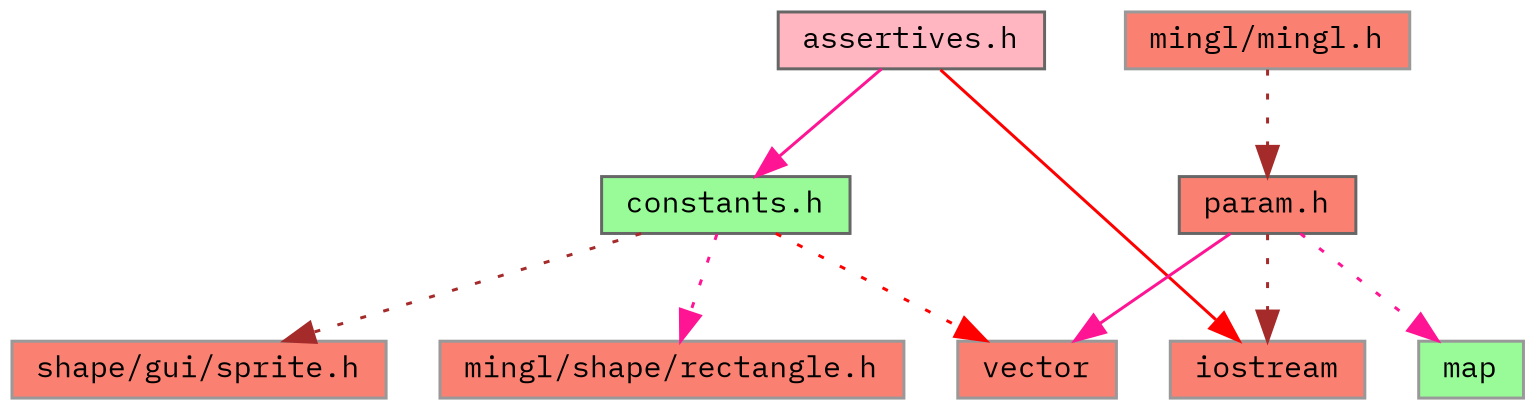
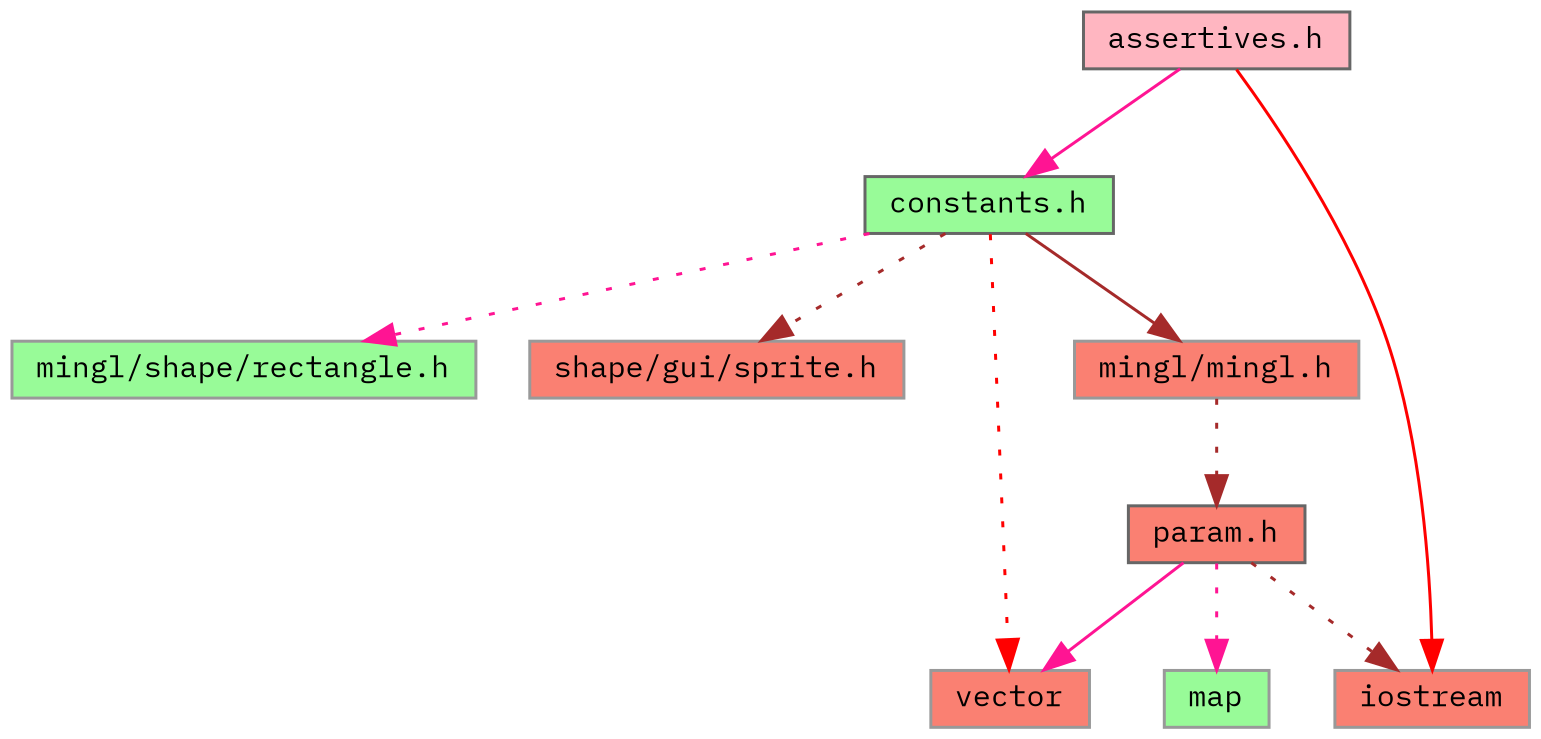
none -> (1090, 278)
(672, 370) -> (244, 370)
